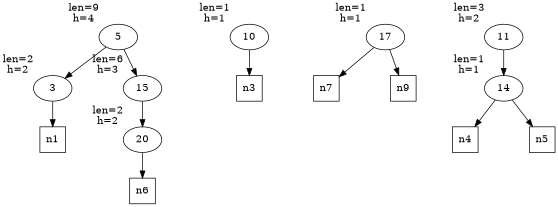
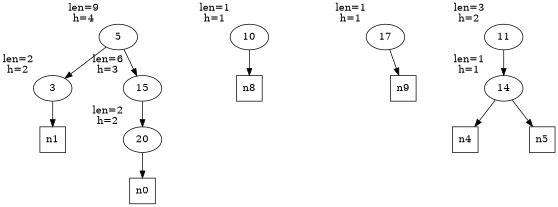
(249, 88) -> (249, 88)
(326, 88) -> none
(142, 191) -> (142, 191)
